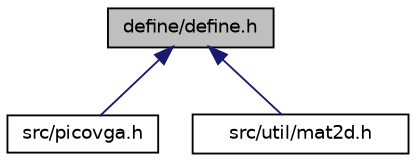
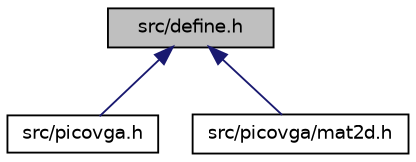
(191, 28) -> (191, 28)
(301, 134) -> (301, 134)
